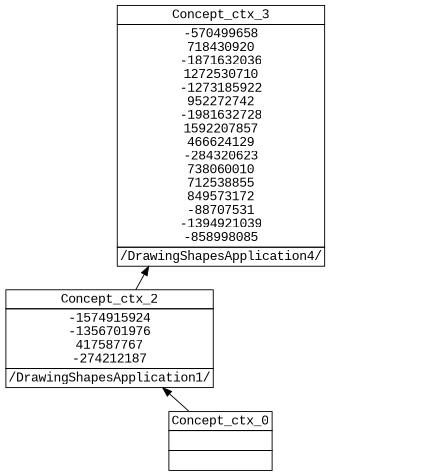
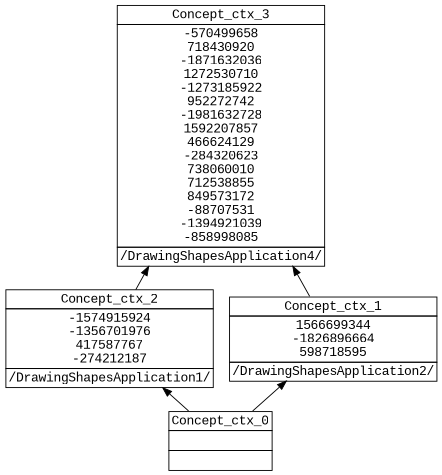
none -> (333, 339)
